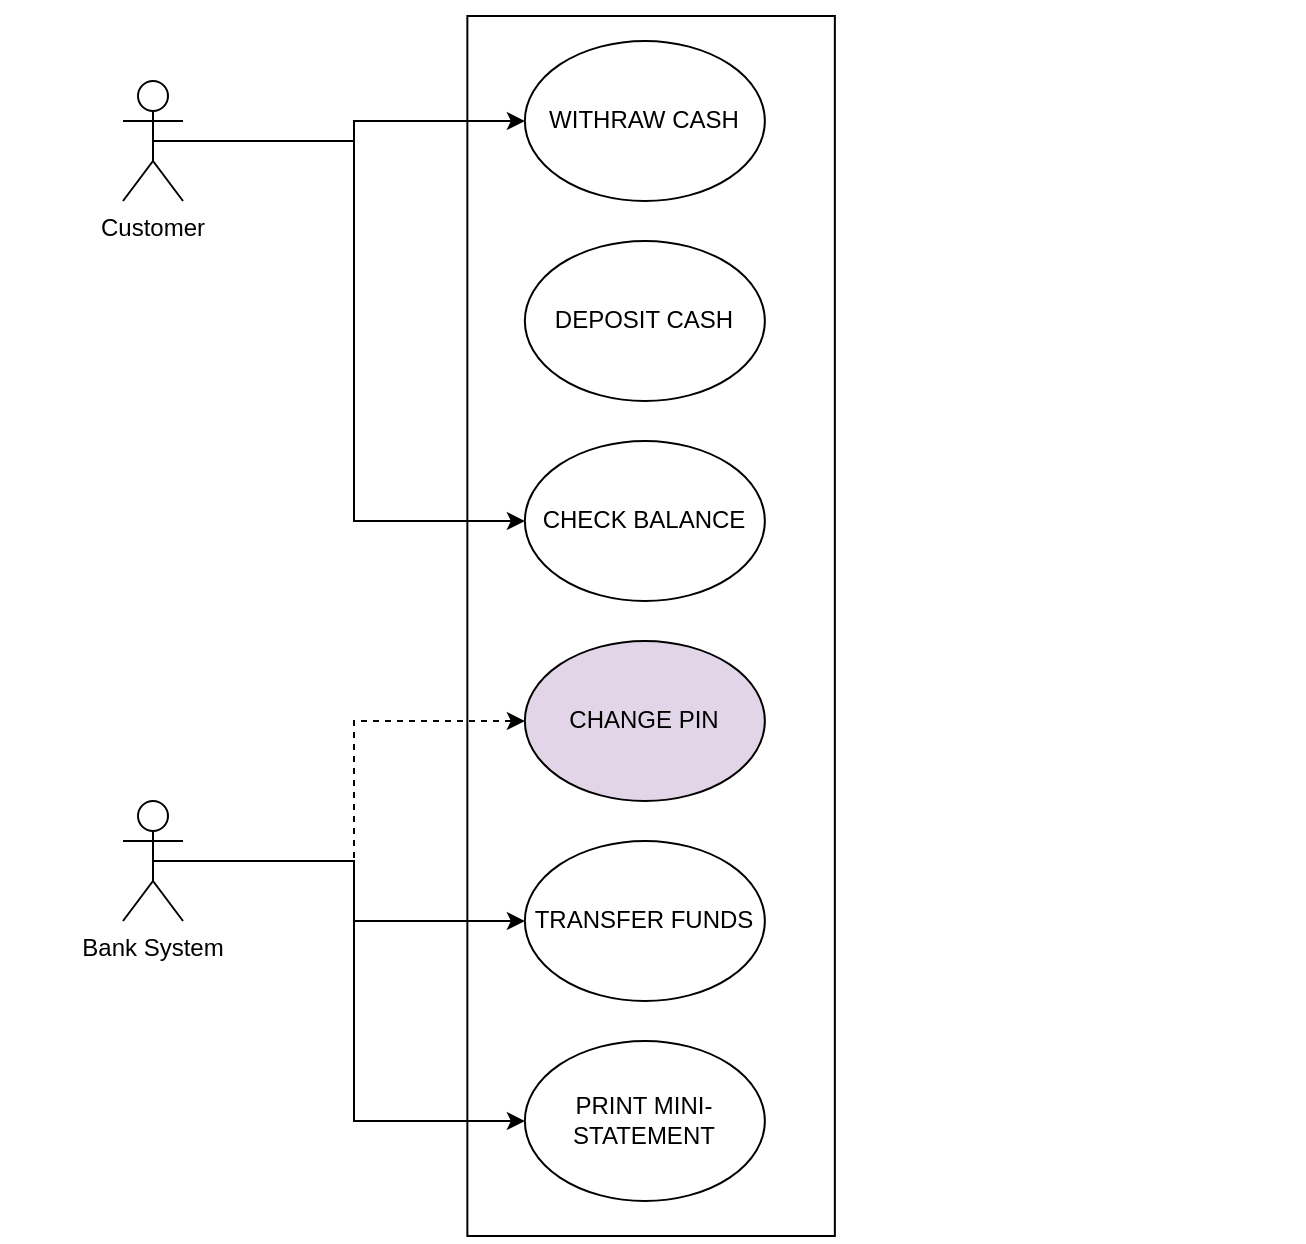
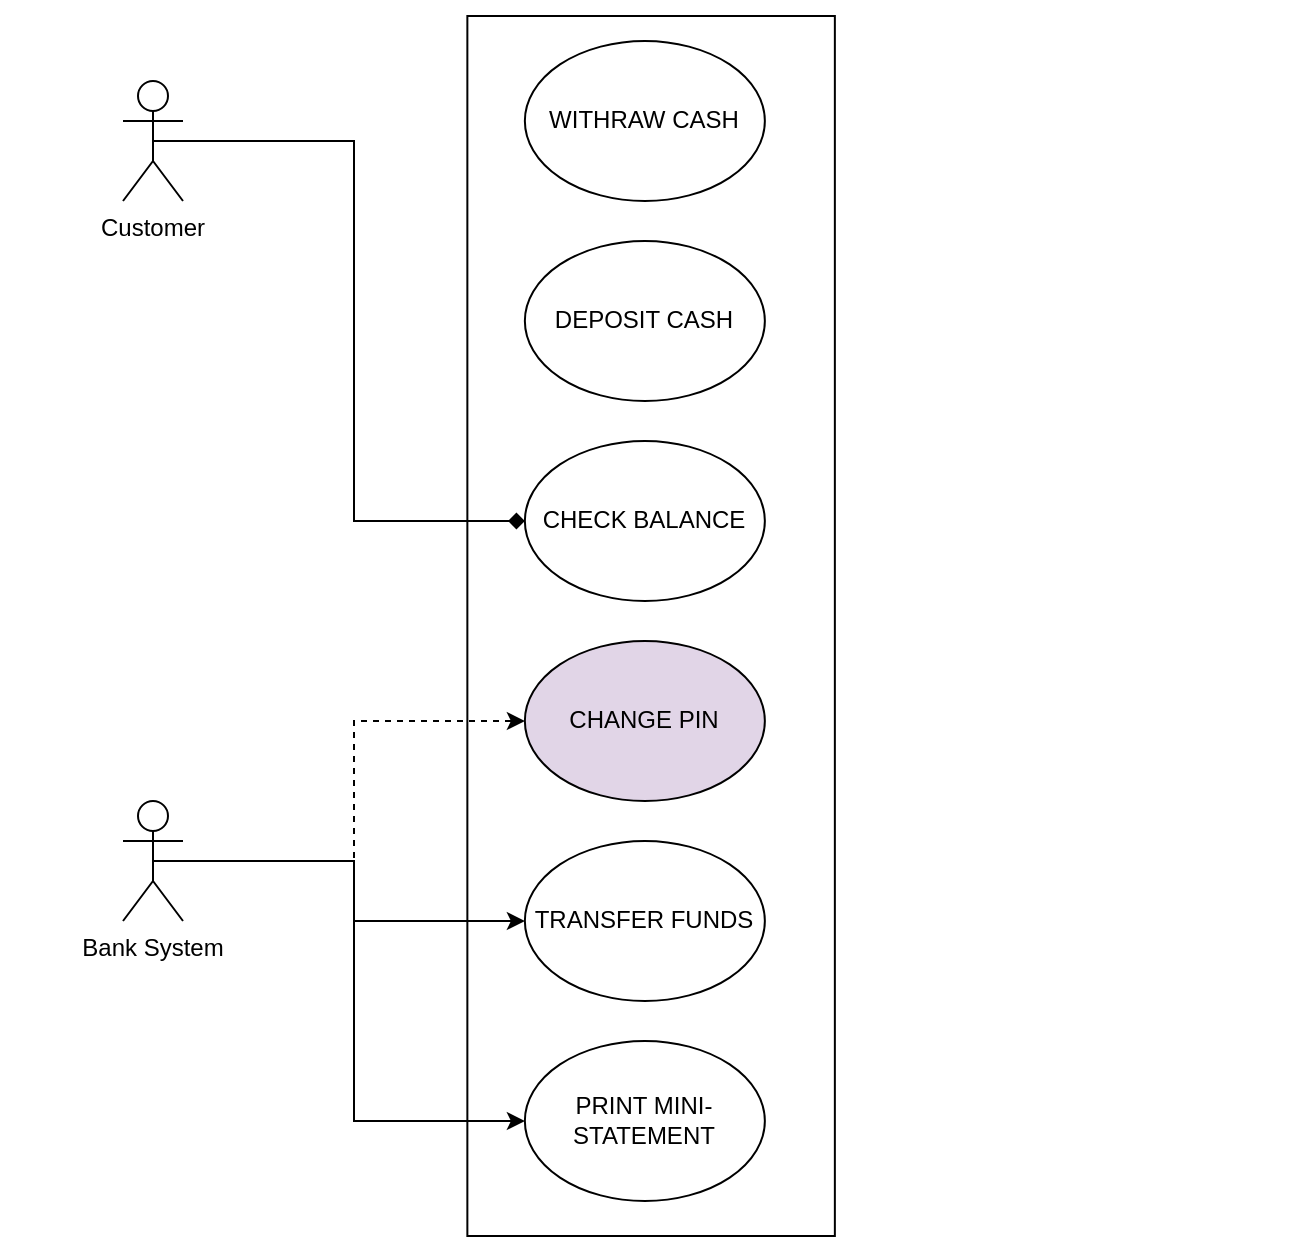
(424, 121) -> none
(509, 521) -> (508, 521)
